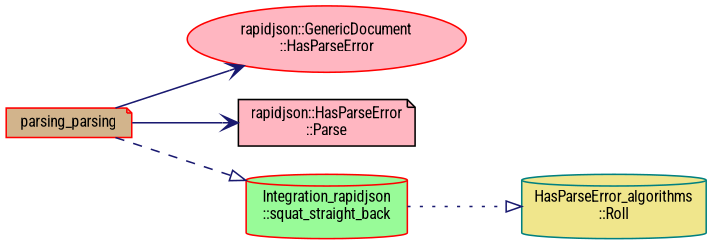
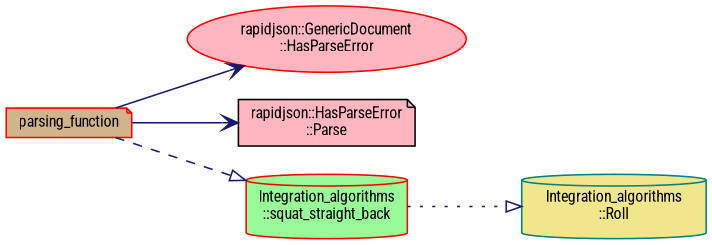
(69, 123) -> (69, 123)
(327, 206) -> (327, 206)
(614, 206) -> (614, 206)
